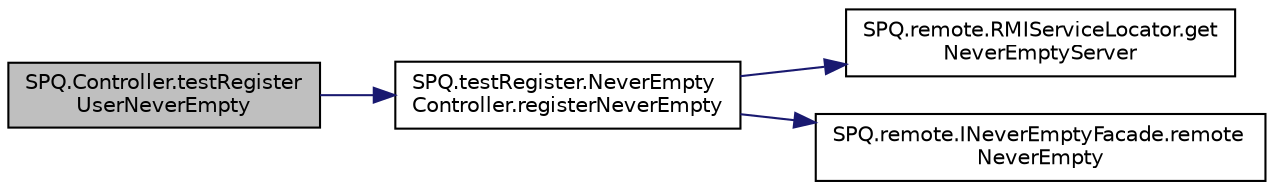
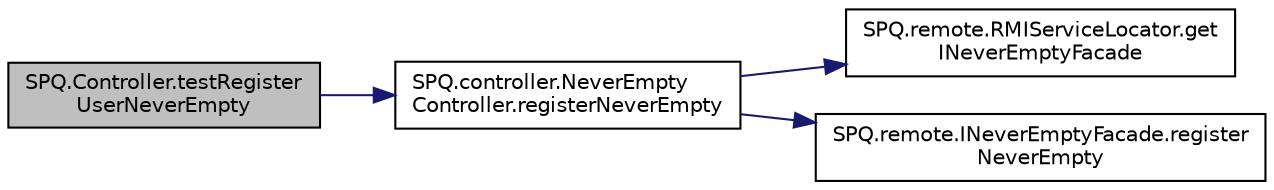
(1041, 43) -> (1041, 43)
(568, 95) -> (568, 95)
(1041, 147) -> (1041, 147)
